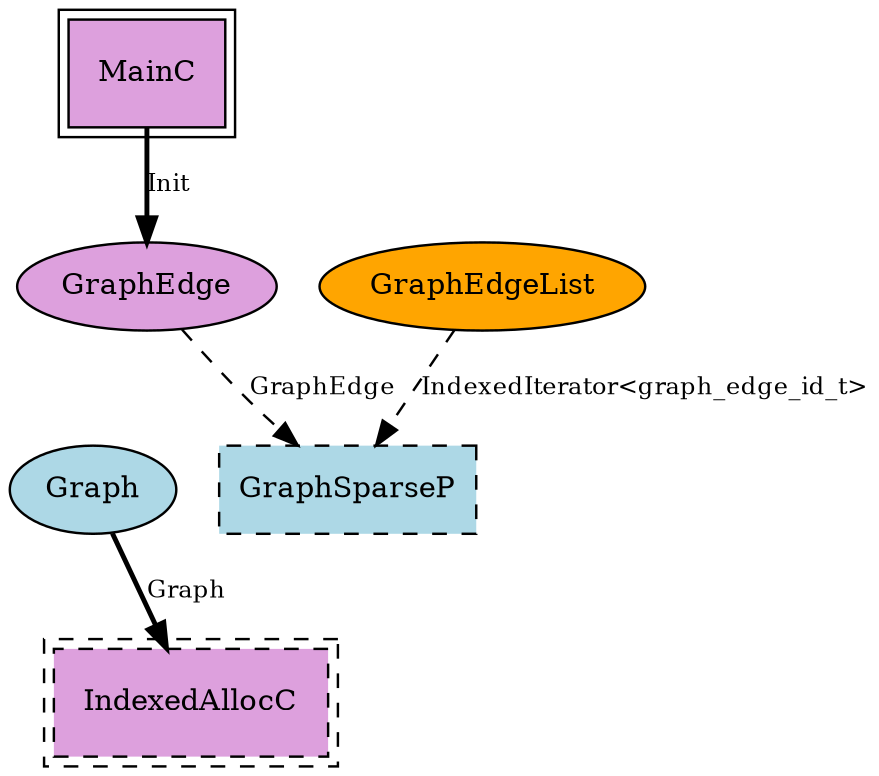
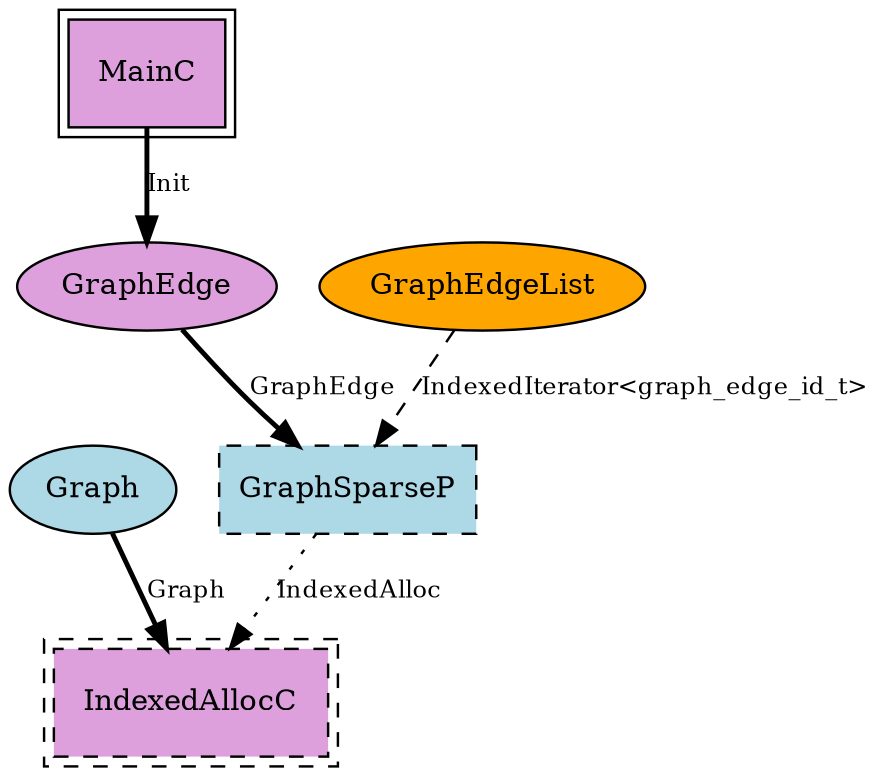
(229, 381) -> (229, 381)
none -> (280, 582)
